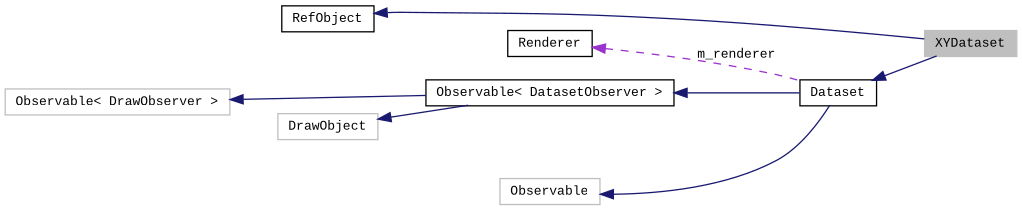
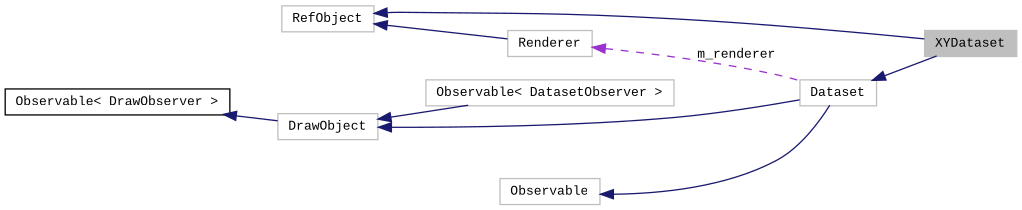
(328, 19) -> (328, 19)
none -> (447, 32)
(550, 44) -> (550, 44)
(550, 93) -> (550, 93)
(744, 93) -> (596, 123)
(838, 93) -> (838, 93)
(335, 97) -> (257, 118)
(118, 102) -> (118, 102)
